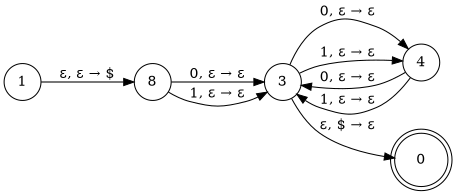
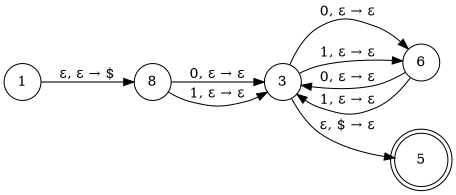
(421, 63) -> (421, 63)
(421, 160) -> (421, 160)
